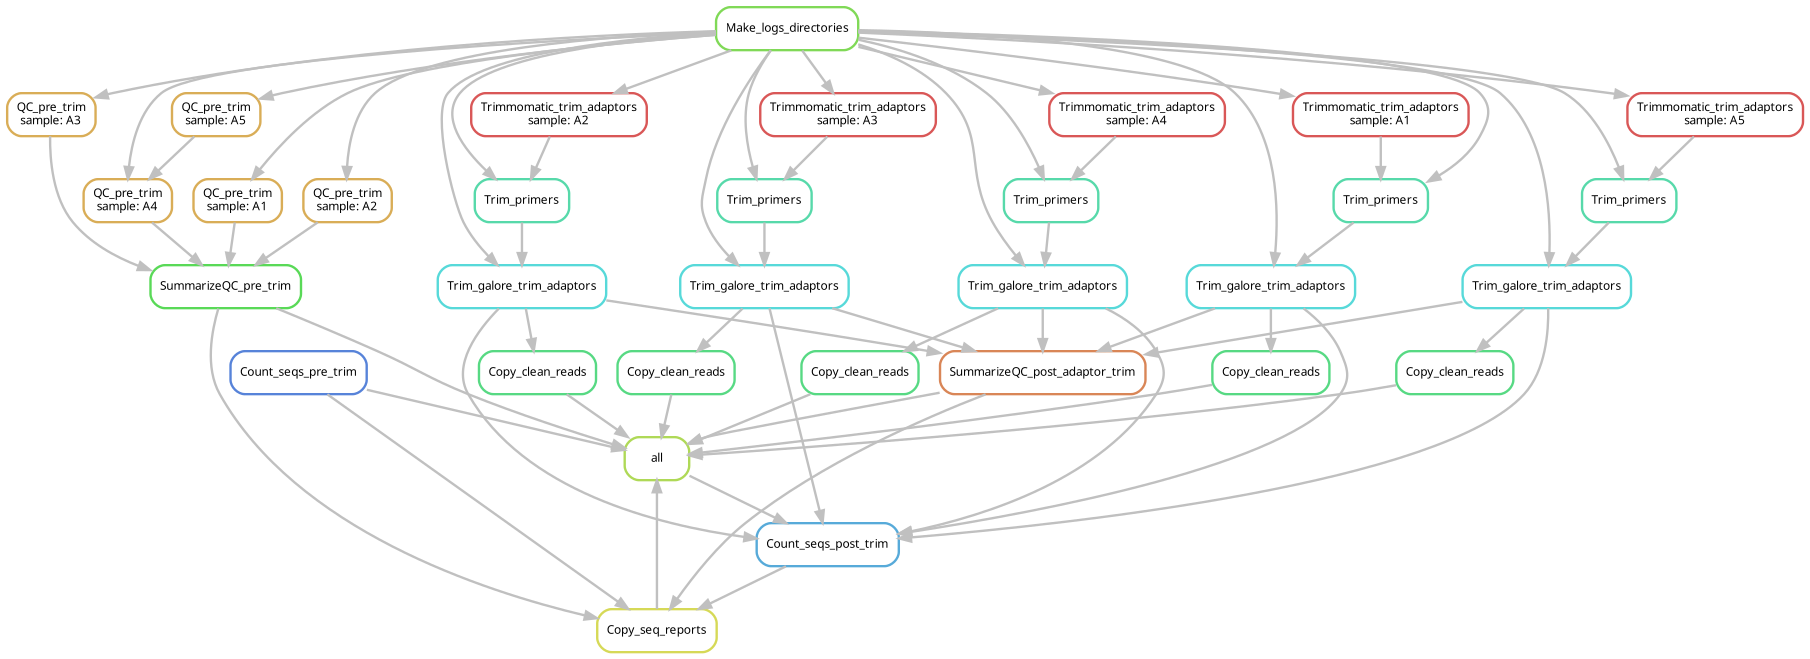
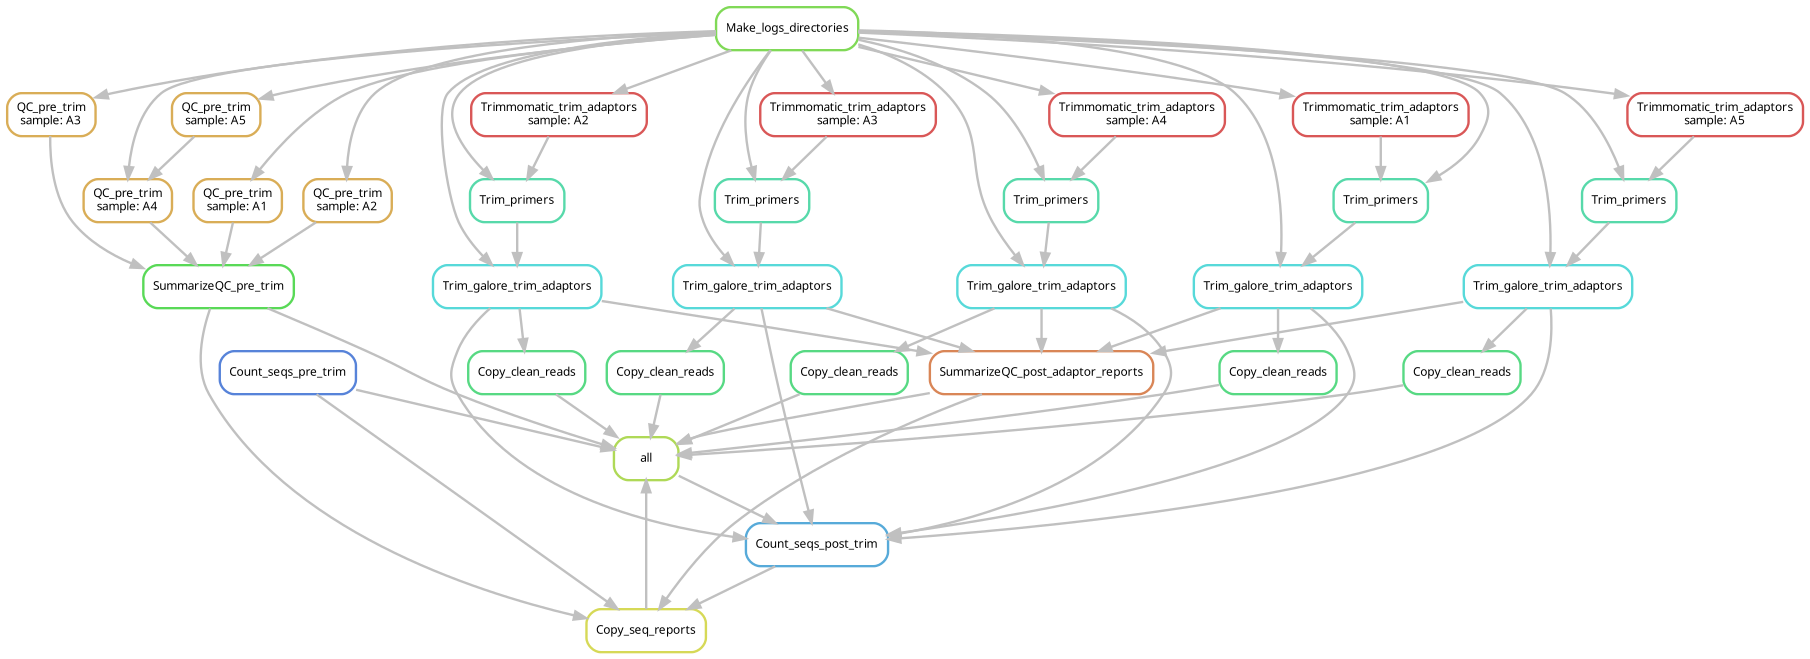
(1043, 373) -> (1042, 373)
